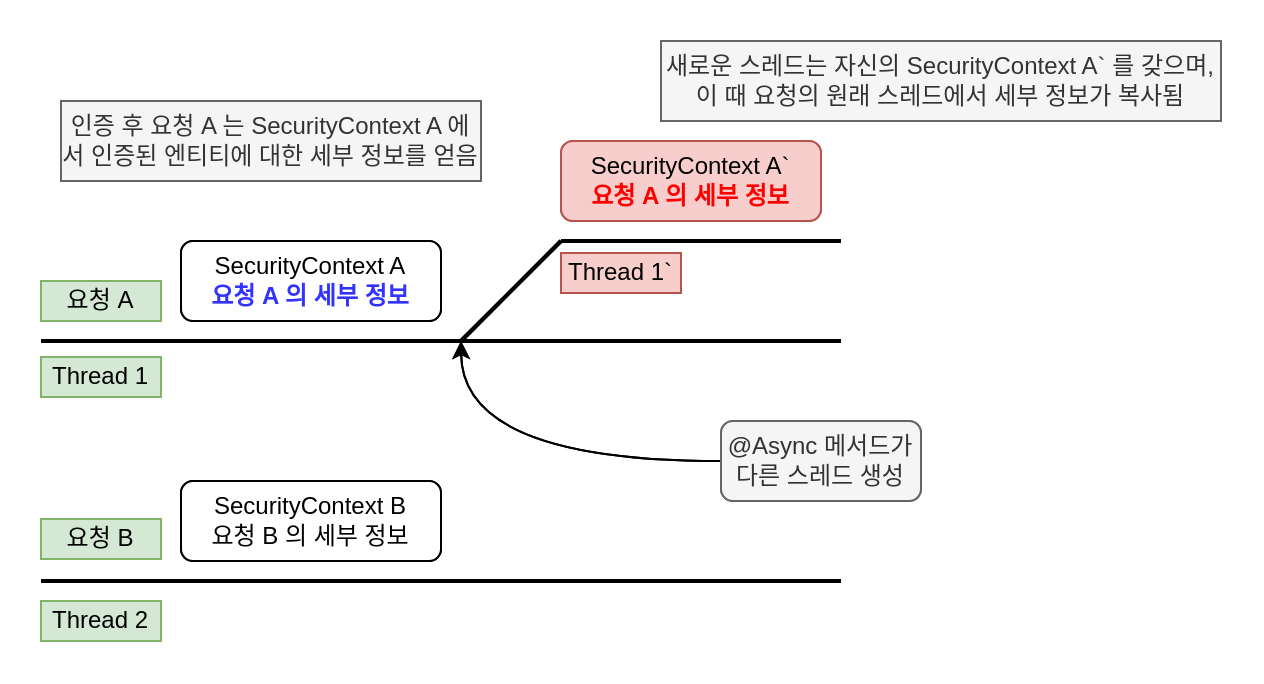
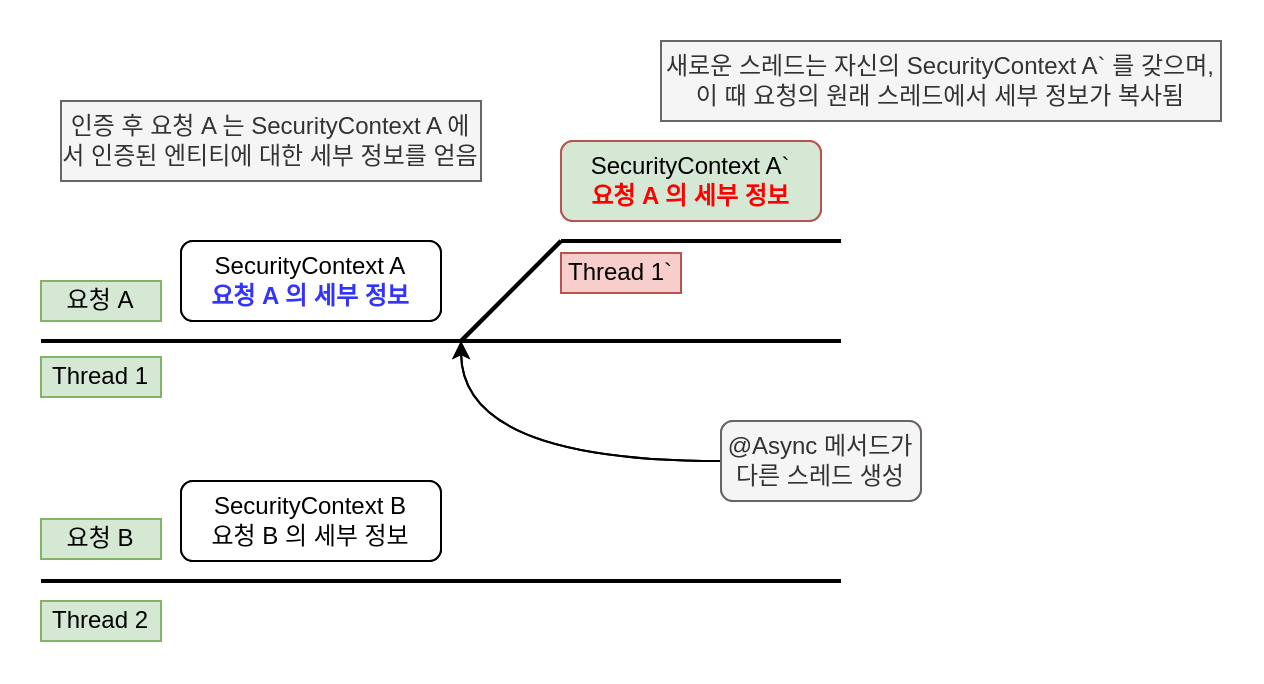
(691, 181) -> (691, 181)
